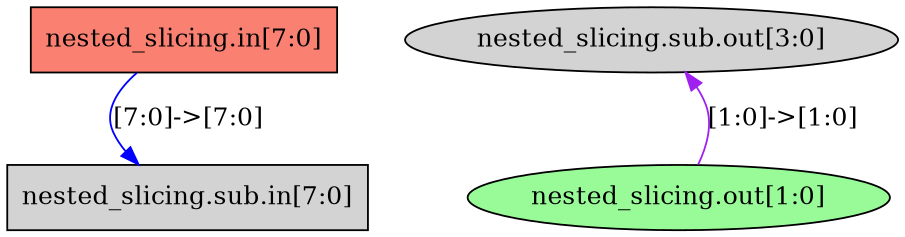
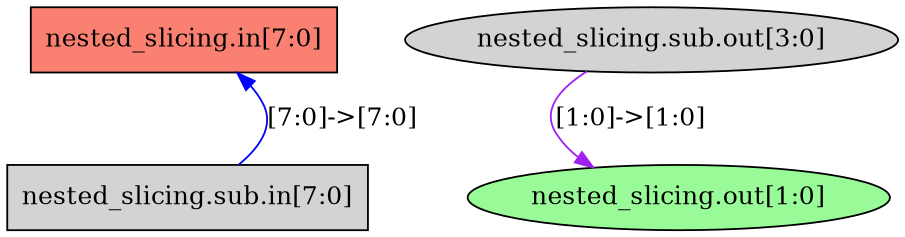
(111, 110) -> (266, 128)
(709, 125) -> (552, 111)
